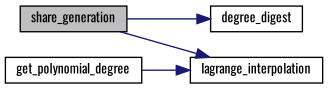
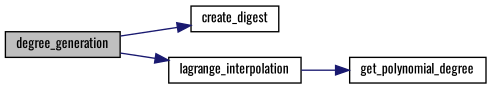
(74, 19) -> (63, 45)
(256, 19) -> (235, 19)
(159, 70) -> (318, 70)
